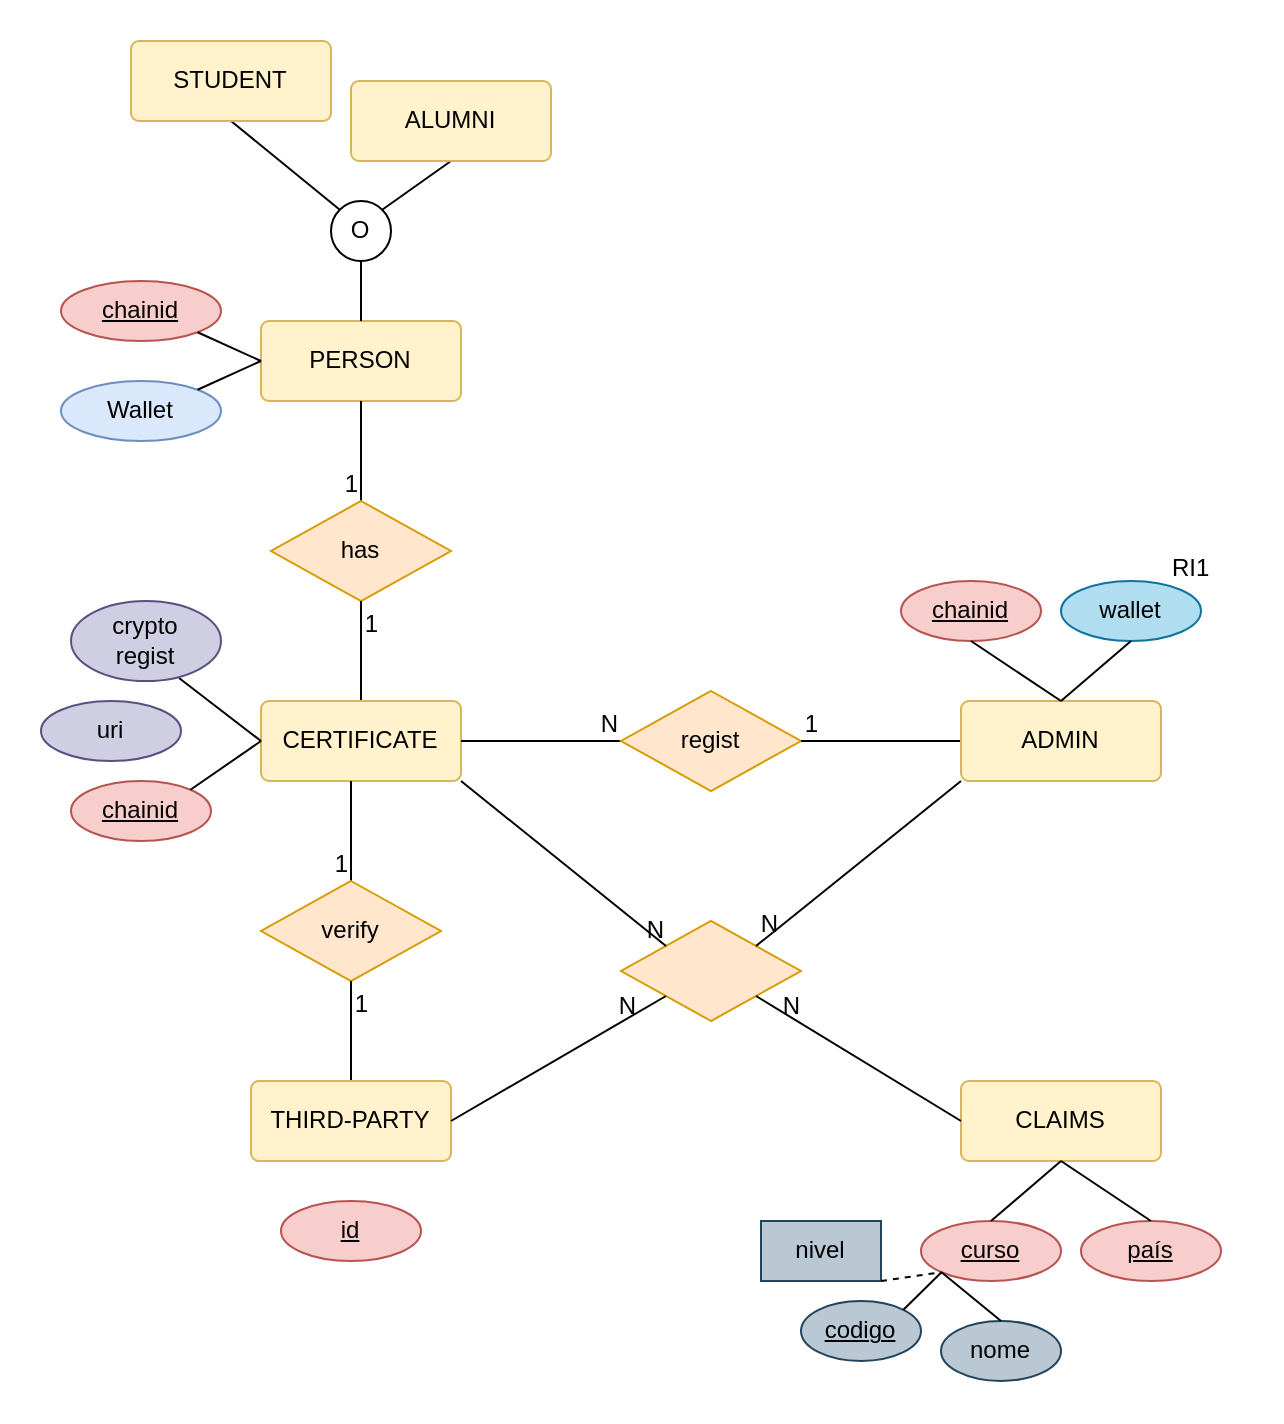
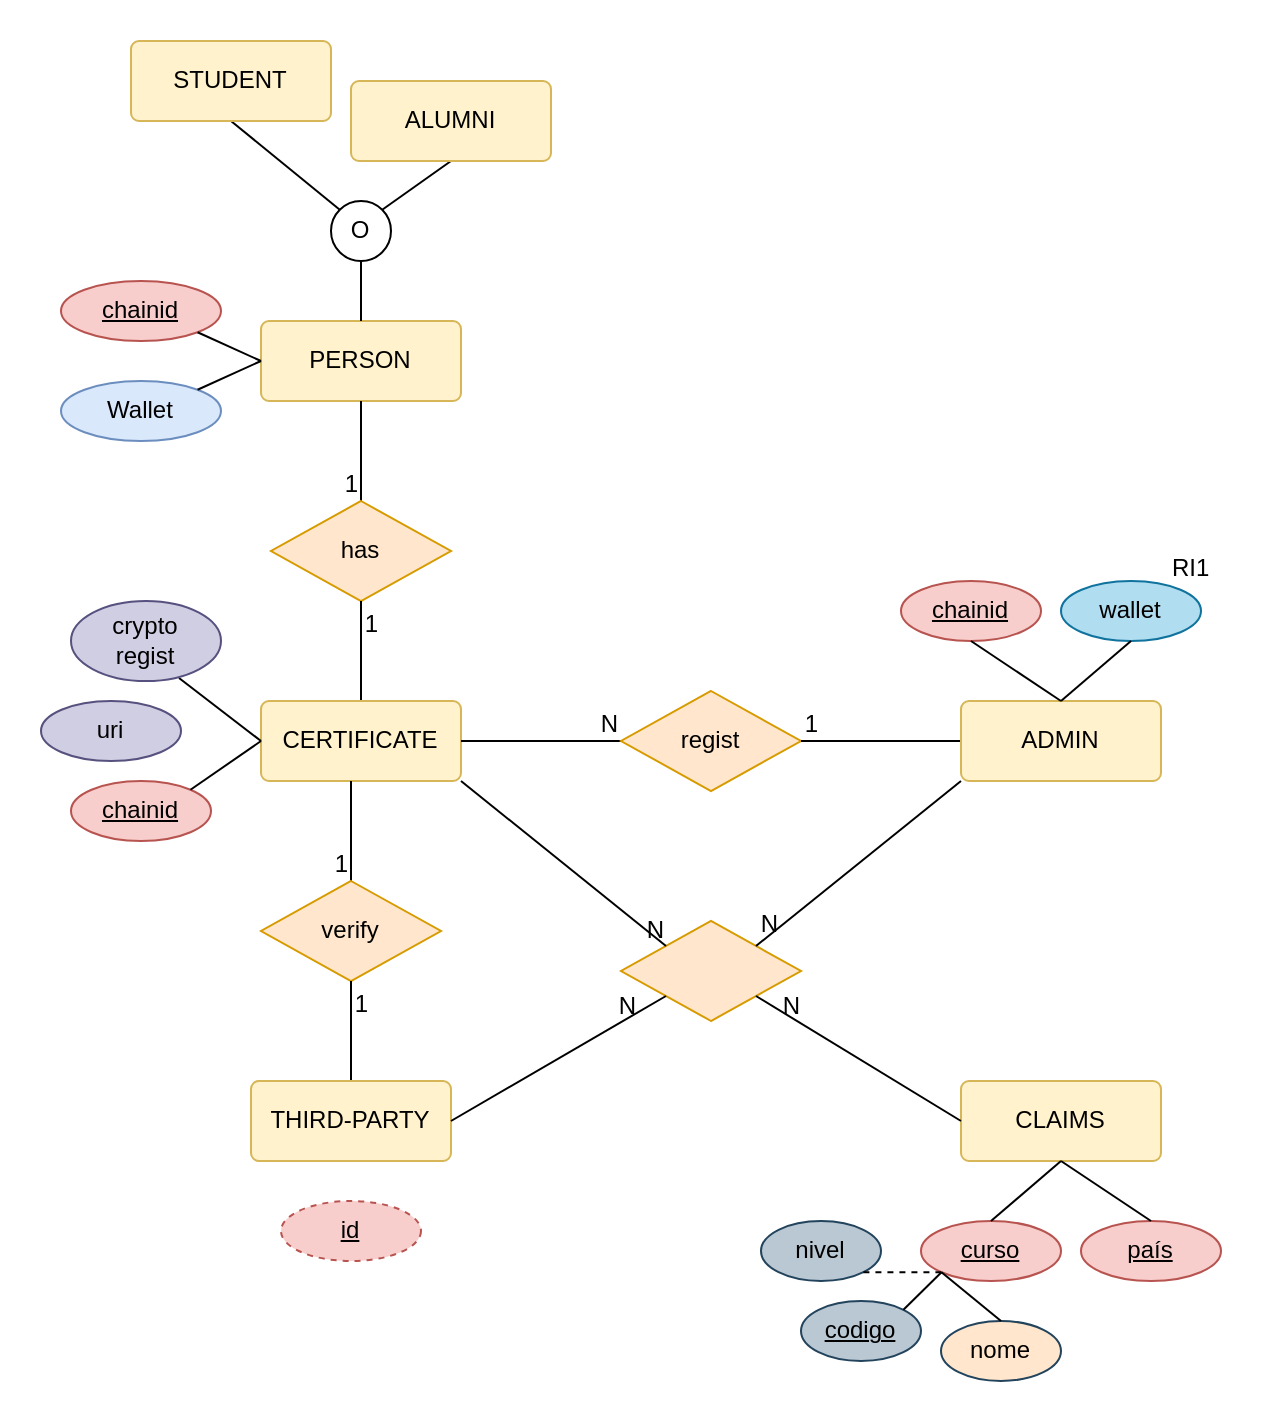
(351, 1231) -> (351, 1231)
(821, 1251) -> (821, 1251)
(1001, 1351) -> (1001, 1351)
